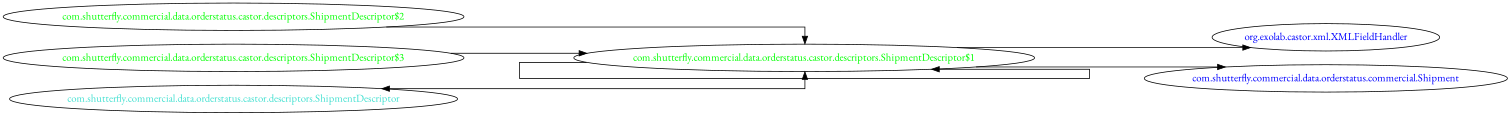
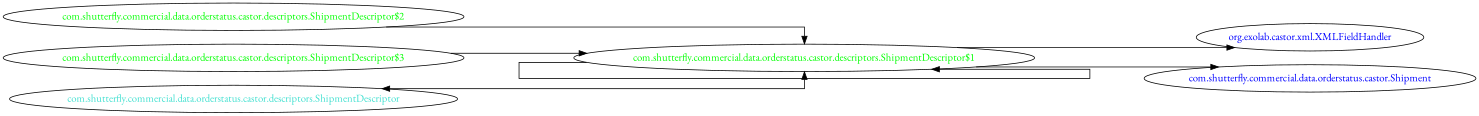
(1326, 78) -> (1310, 78)
